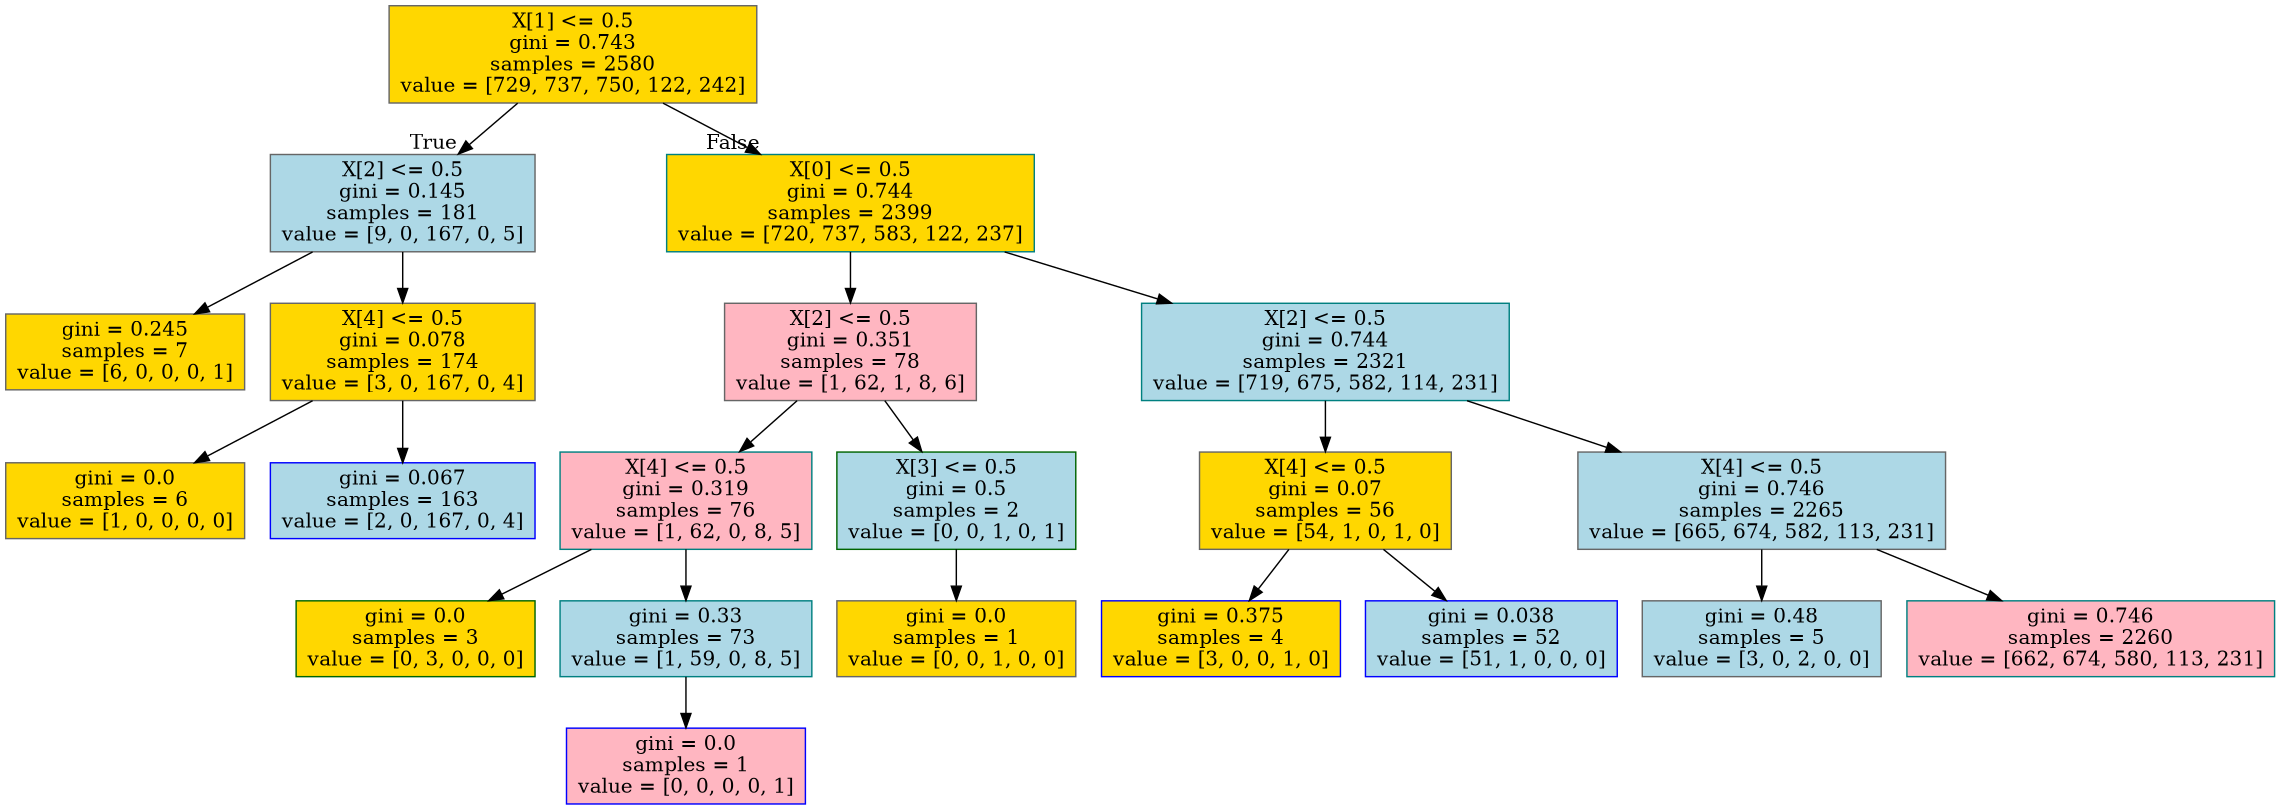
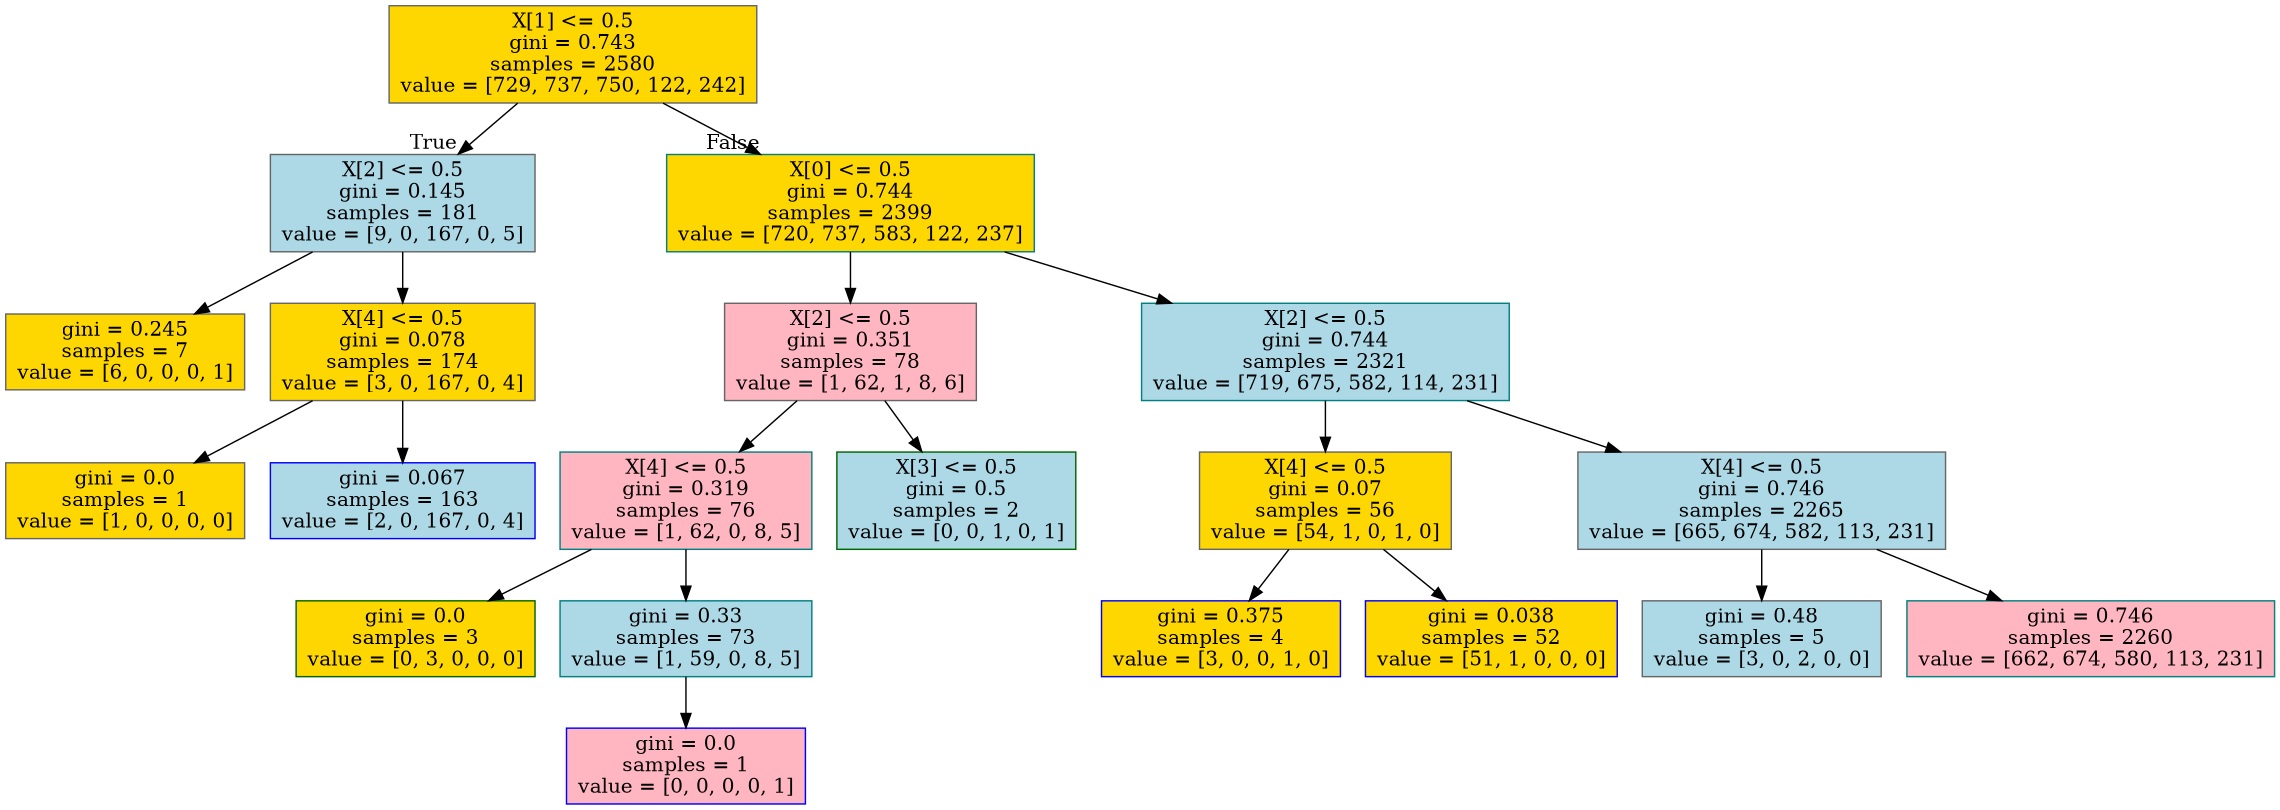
(125, 501) -> (125, 501)
(956, 639) -> none
(1491, 639) -> (1491, 639)
